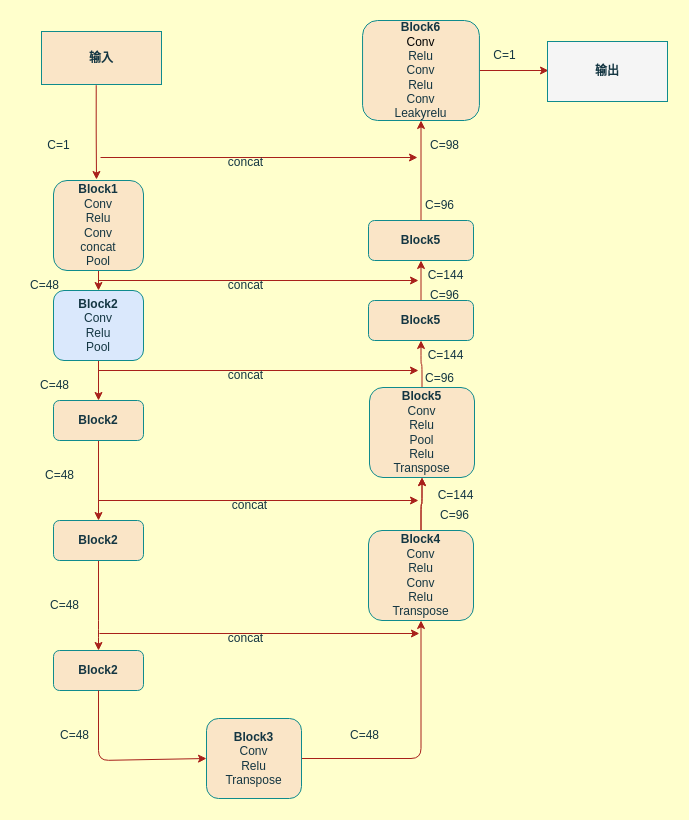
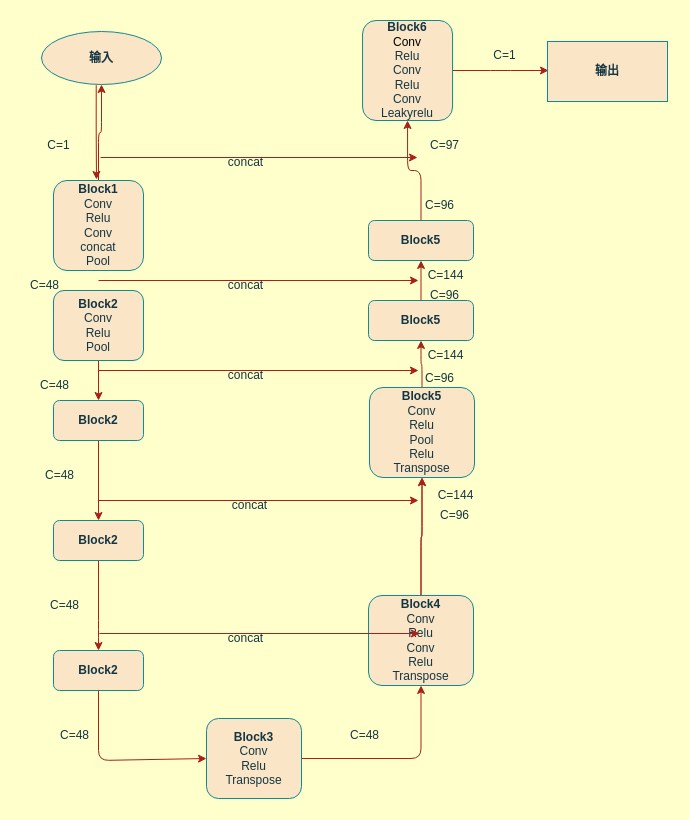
(102, 58) -> (102, 58)
(421, 71) -> (408, 71)
(608, 72) -> (608, 72)
(445, 146) -> (445, 146)
(99, 282) -> (99, 133)
(99, 326) -> (99, 326)
(421, 576) -> (421, 641)
